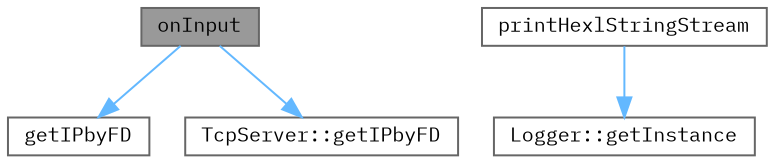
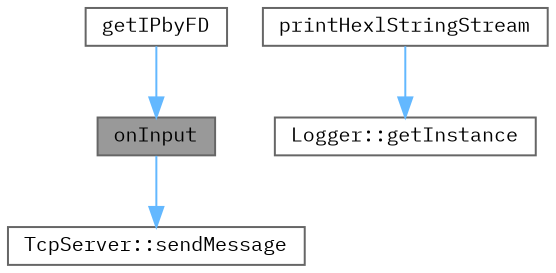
(147, 75) -> (156, 72)
(322, 136) -> (156, 246)
